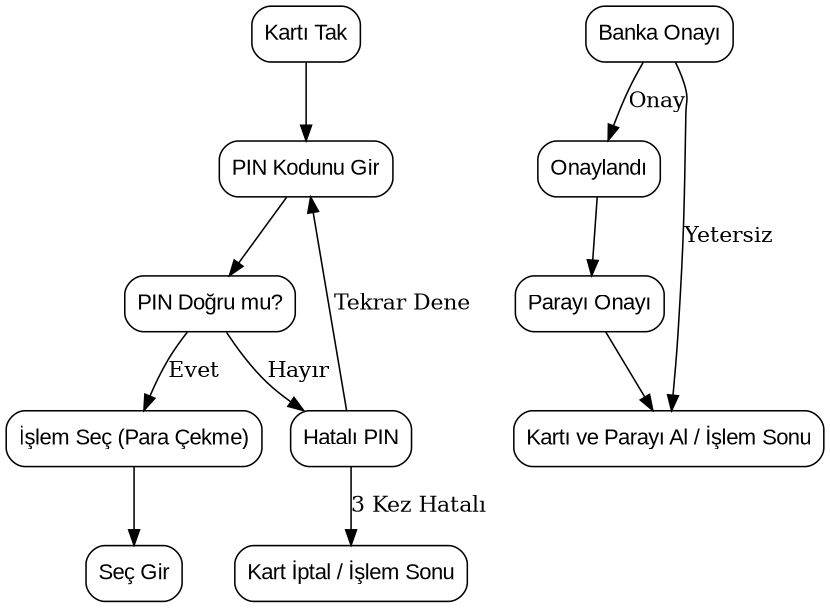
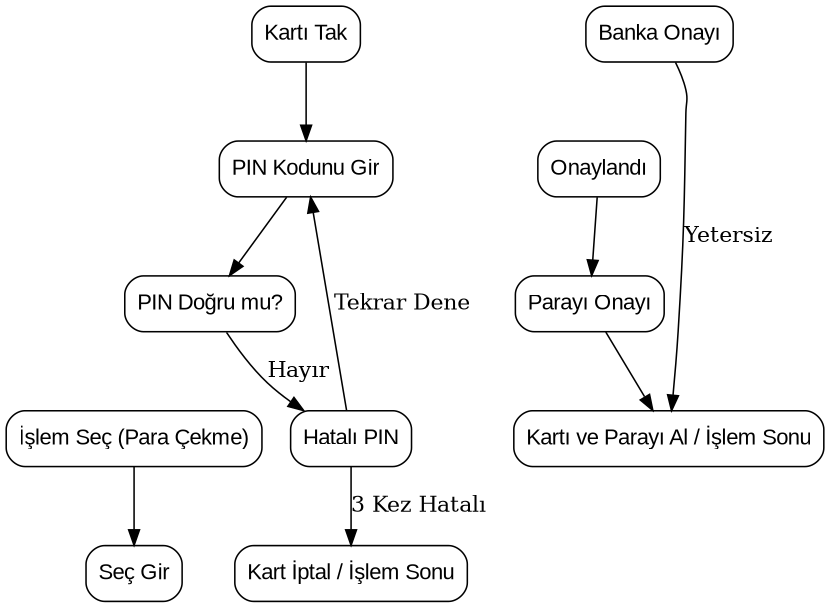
(627, 93) -> none
(166, 363) -> none
